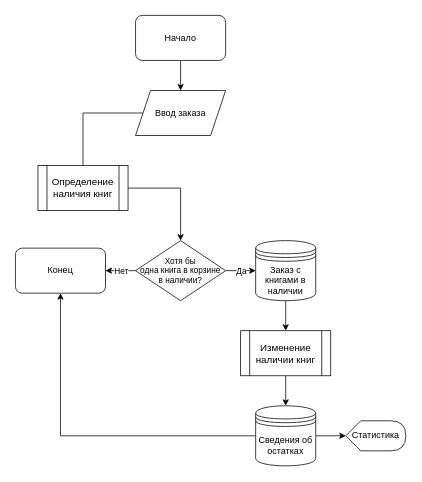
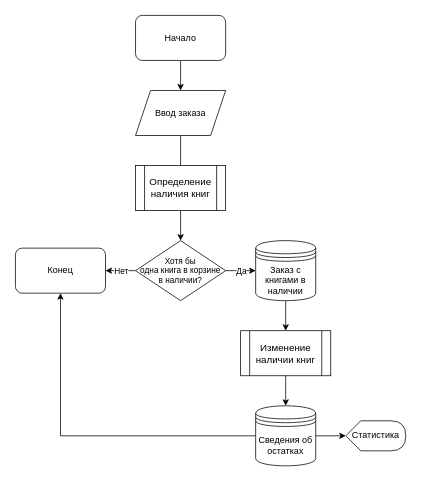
(83, 188) -> (180, 188)
